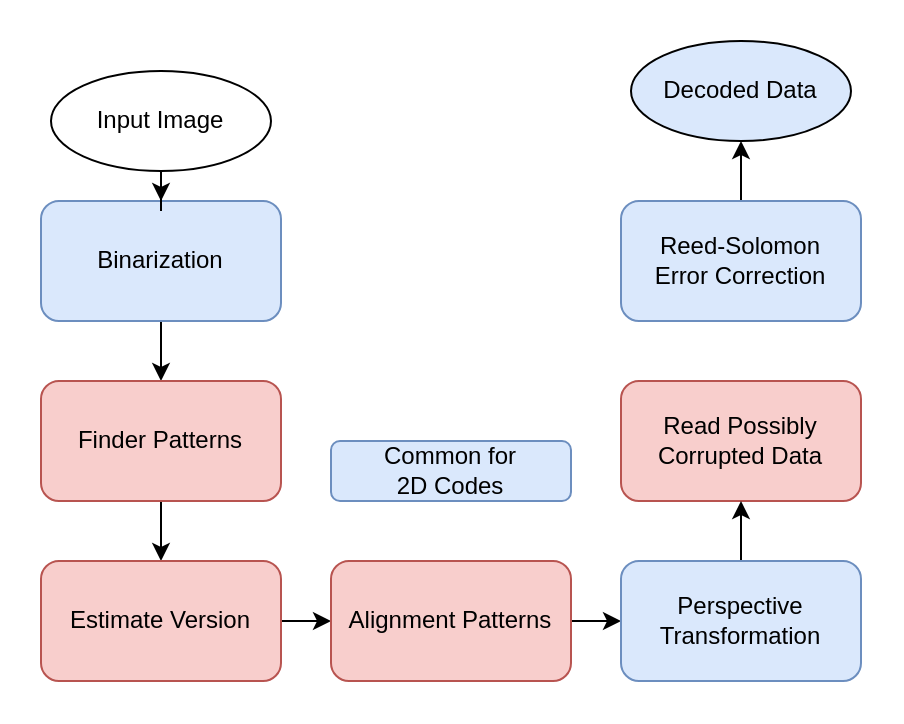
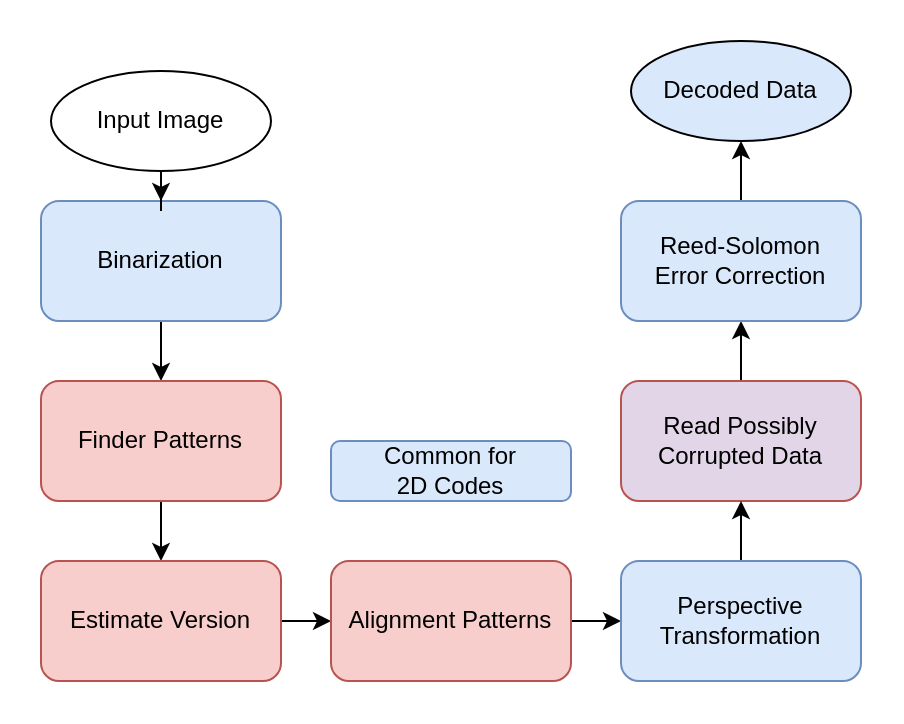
none -> (741, 344)
(741, 441) -> (741, 441)
